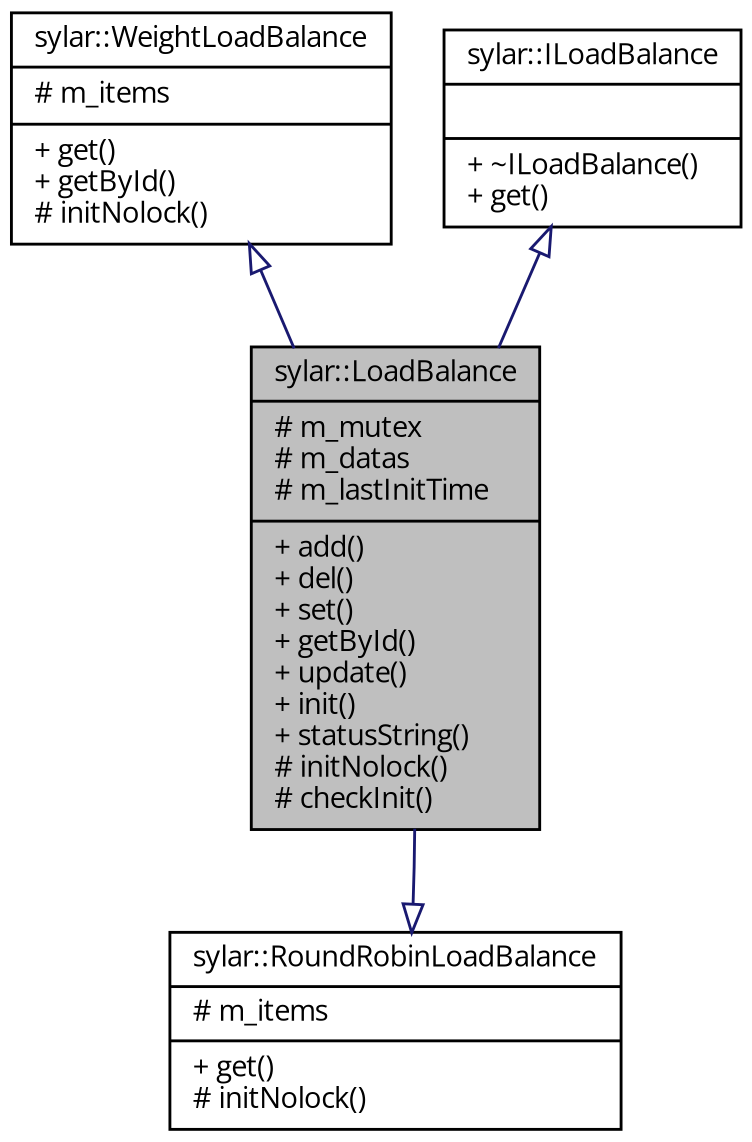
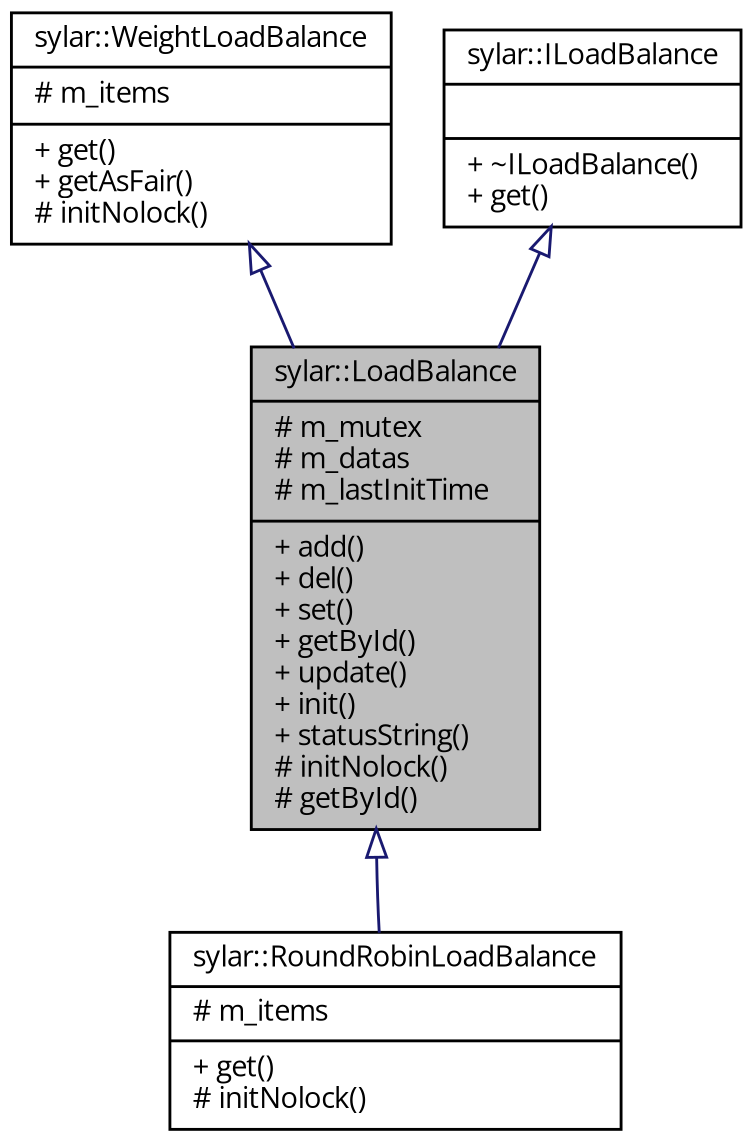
(106, 183) -> (114, 183)
(354, 800) -> (347, 800)
(414, 866) -> (378, 895)
